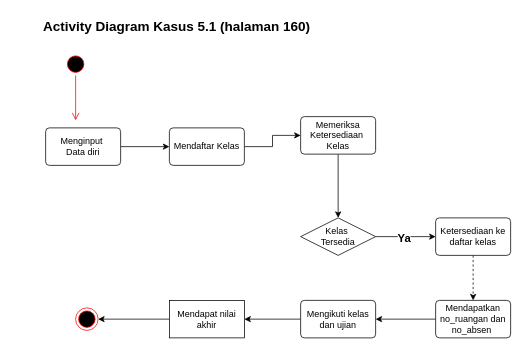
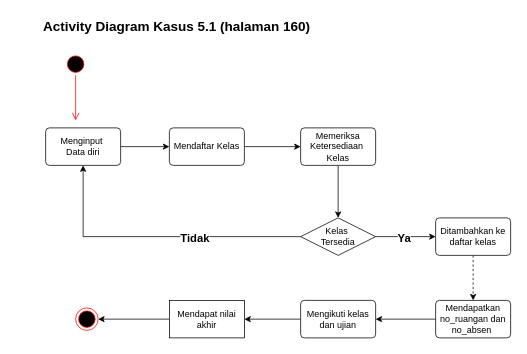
(338, 135) -> (338, 147)
none -> (190, 237)
(473, 237) -> (473, 237)
